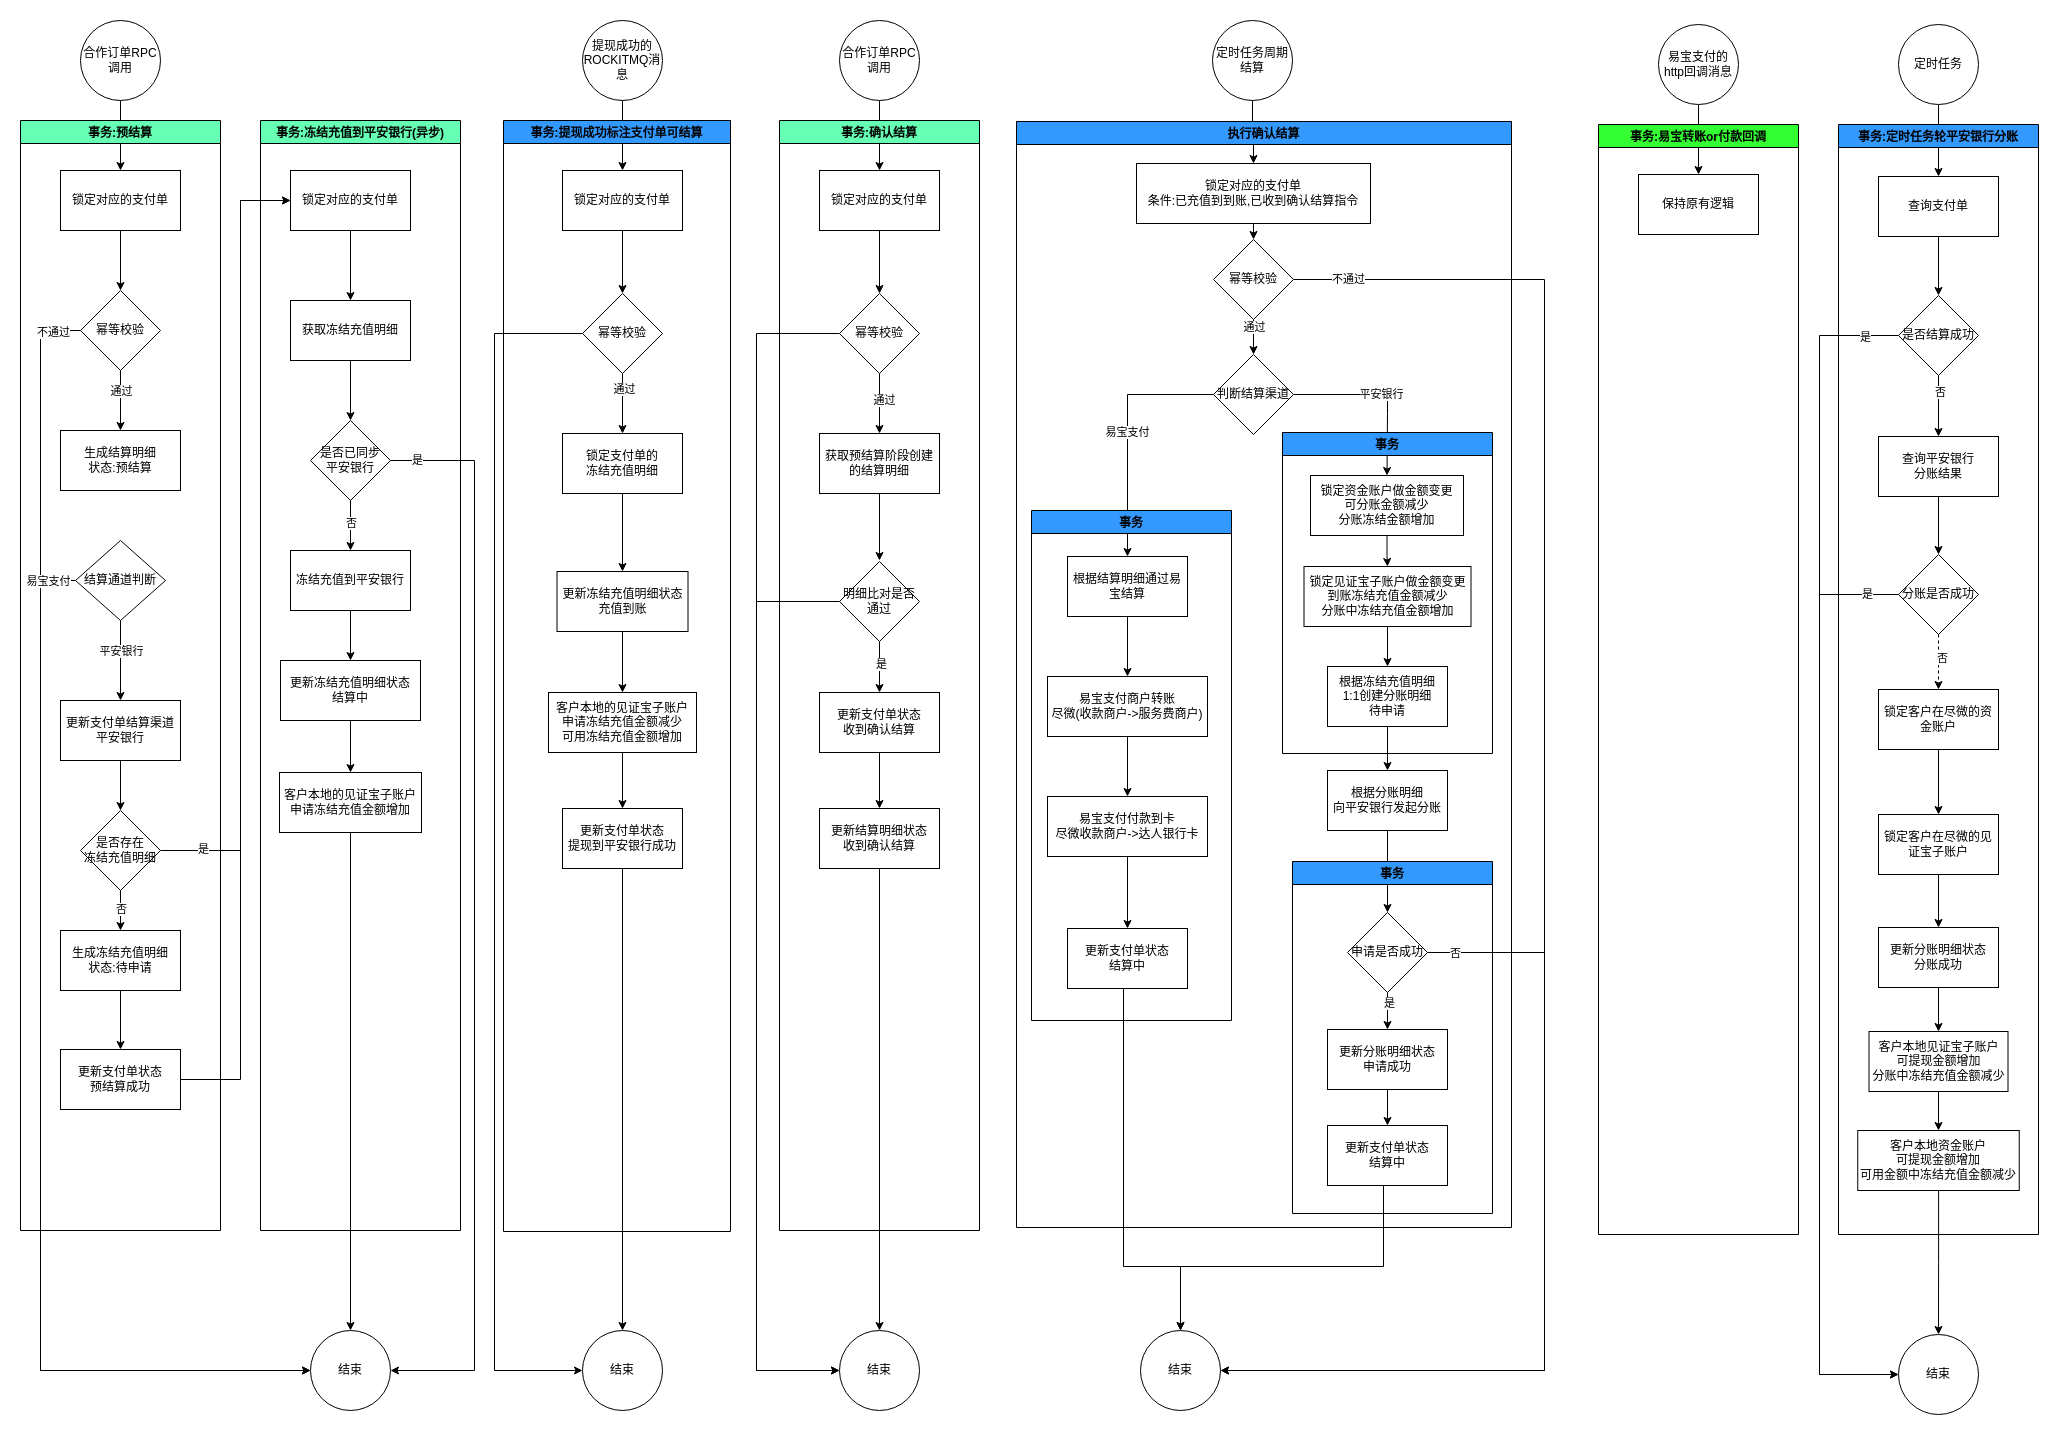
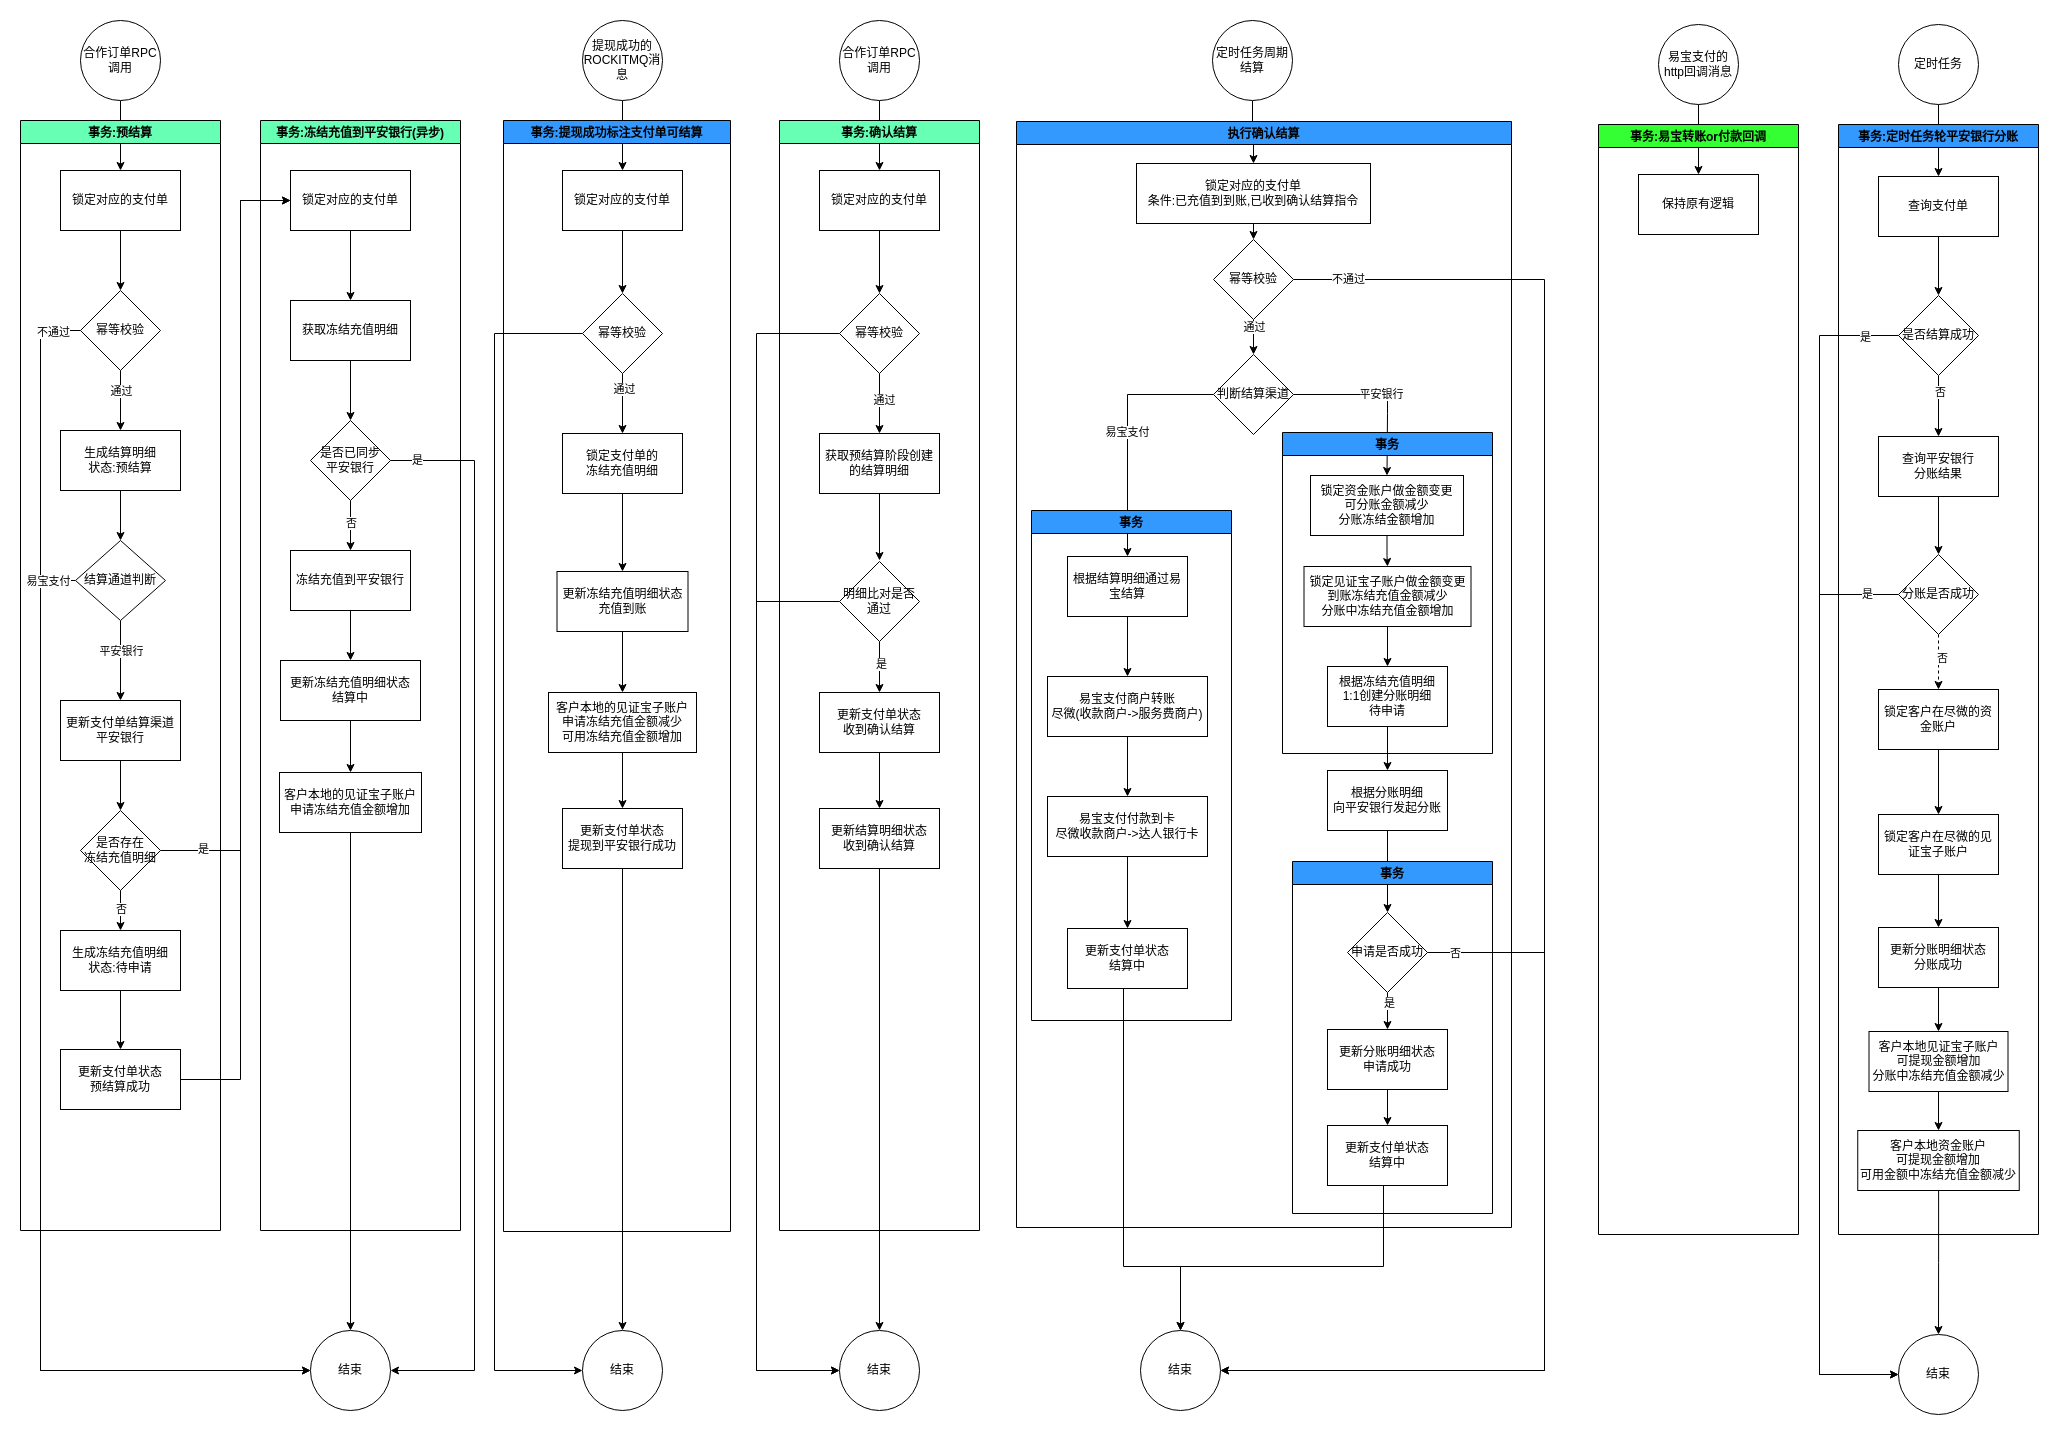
none -> (121, 512)
